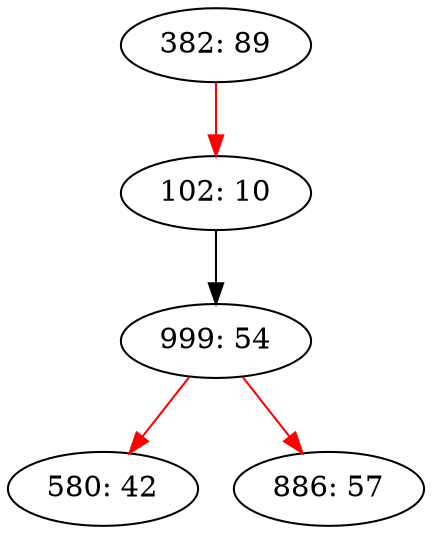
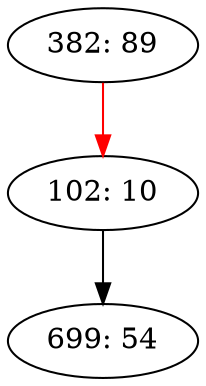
(216, 341) -> (103, 341)
(103, 489) -> none
(329, 489) -> none
